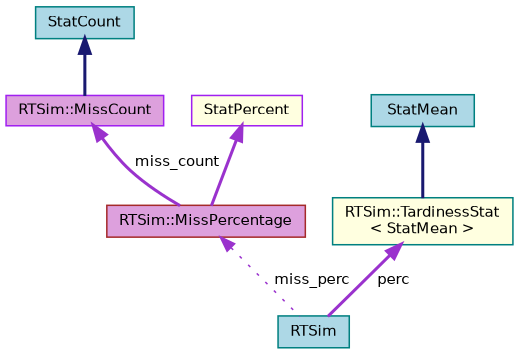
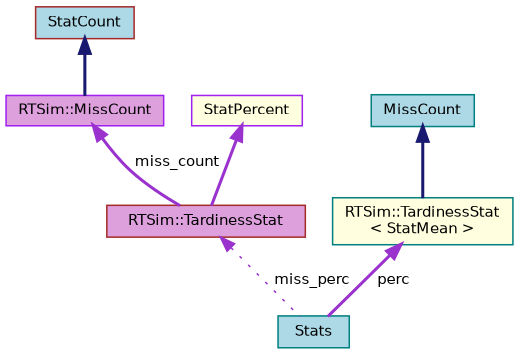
(85, 23) -> (85, 23)
(423, 111) -> (423, 111)
(206, 221) -> (206, 221)
(314, 332) -> (314, 332)
